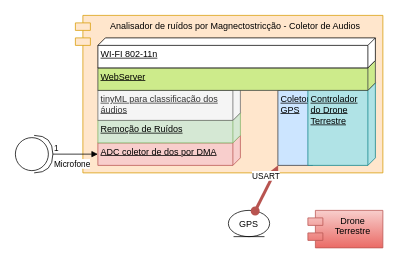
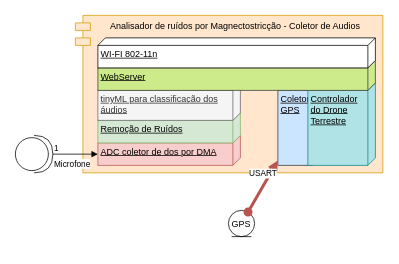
(249, 224) -> (242, 224)
(345, 229) -> none
